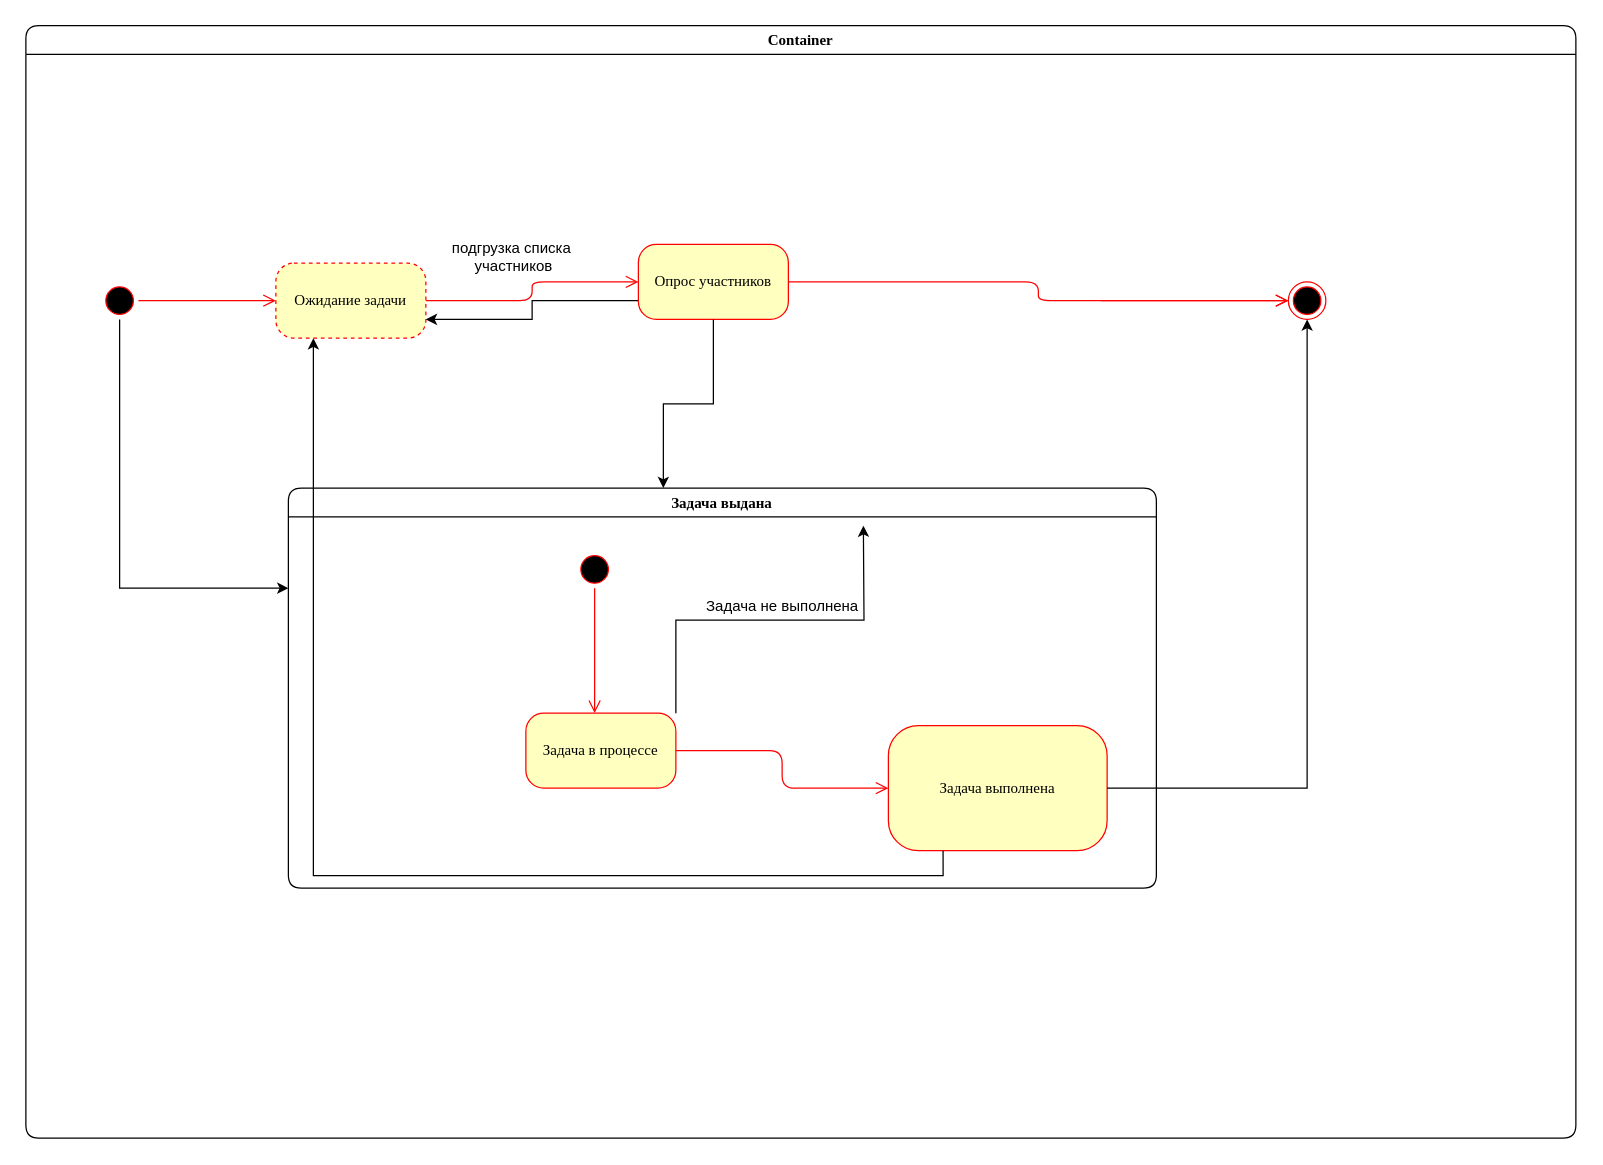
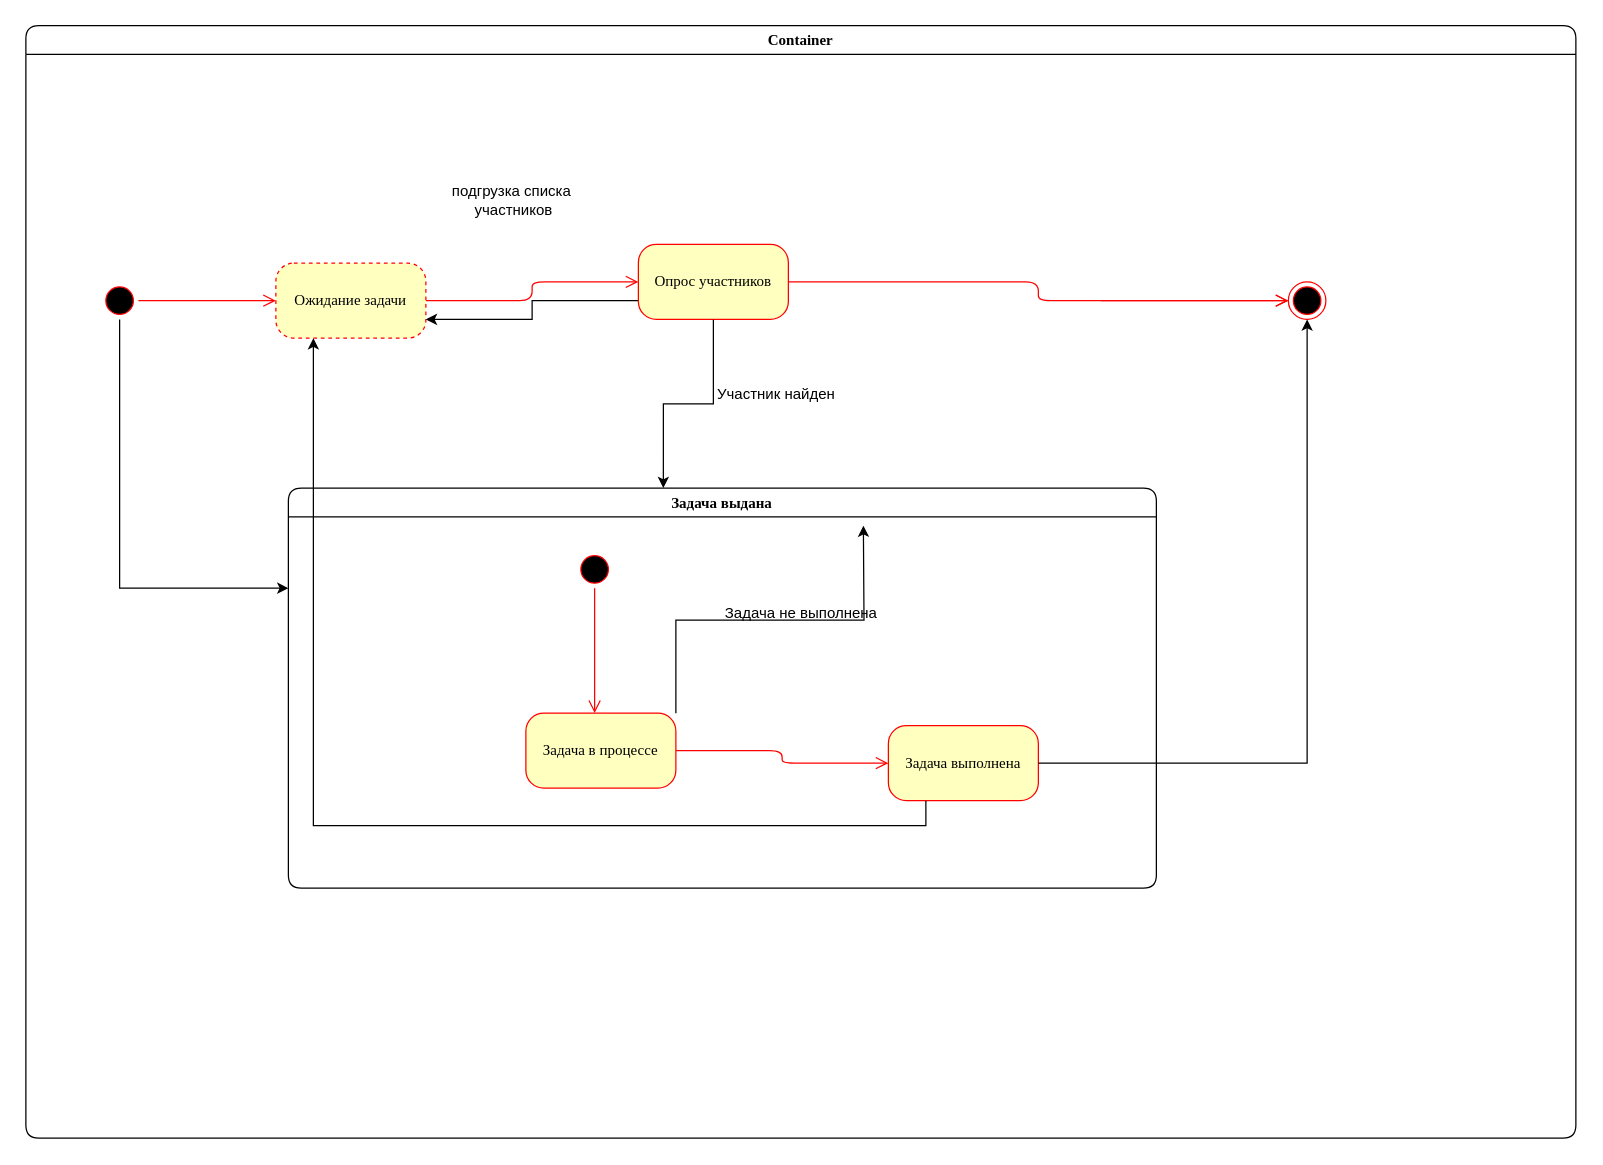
(513, 257) -> (513, 201)
none -> (776, 394)
(782, 607) -> (801, 613)
(998, 788) -> (963, 763)
